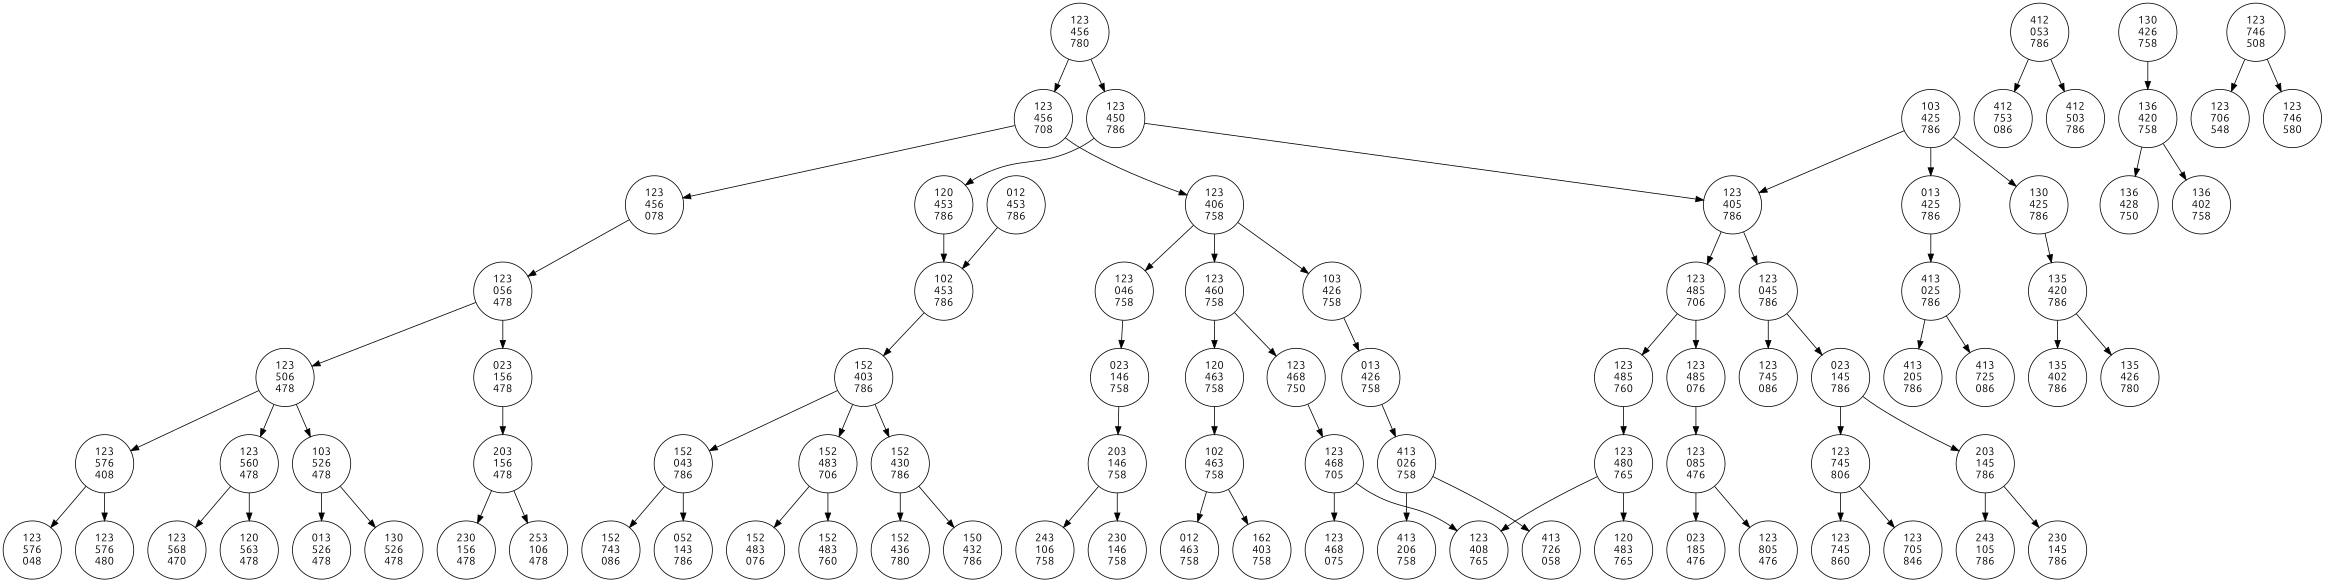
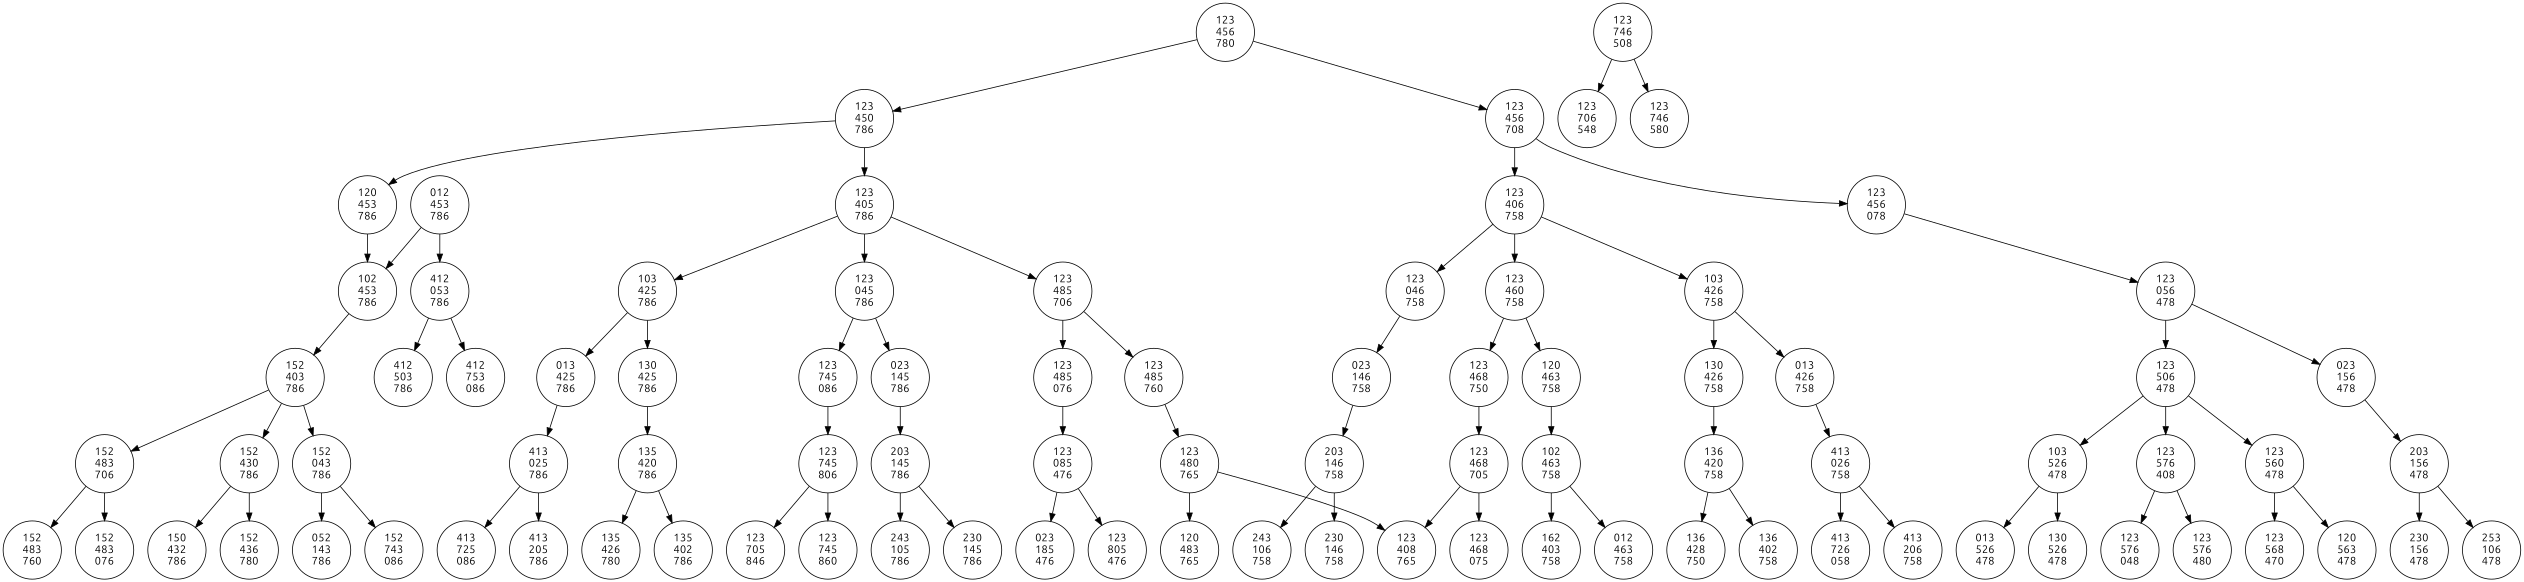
(1835, 160) -> (760, 247)
none -> (440, 244)
none -> (1714, 330)
(1841, 417) -> (828, 417)
